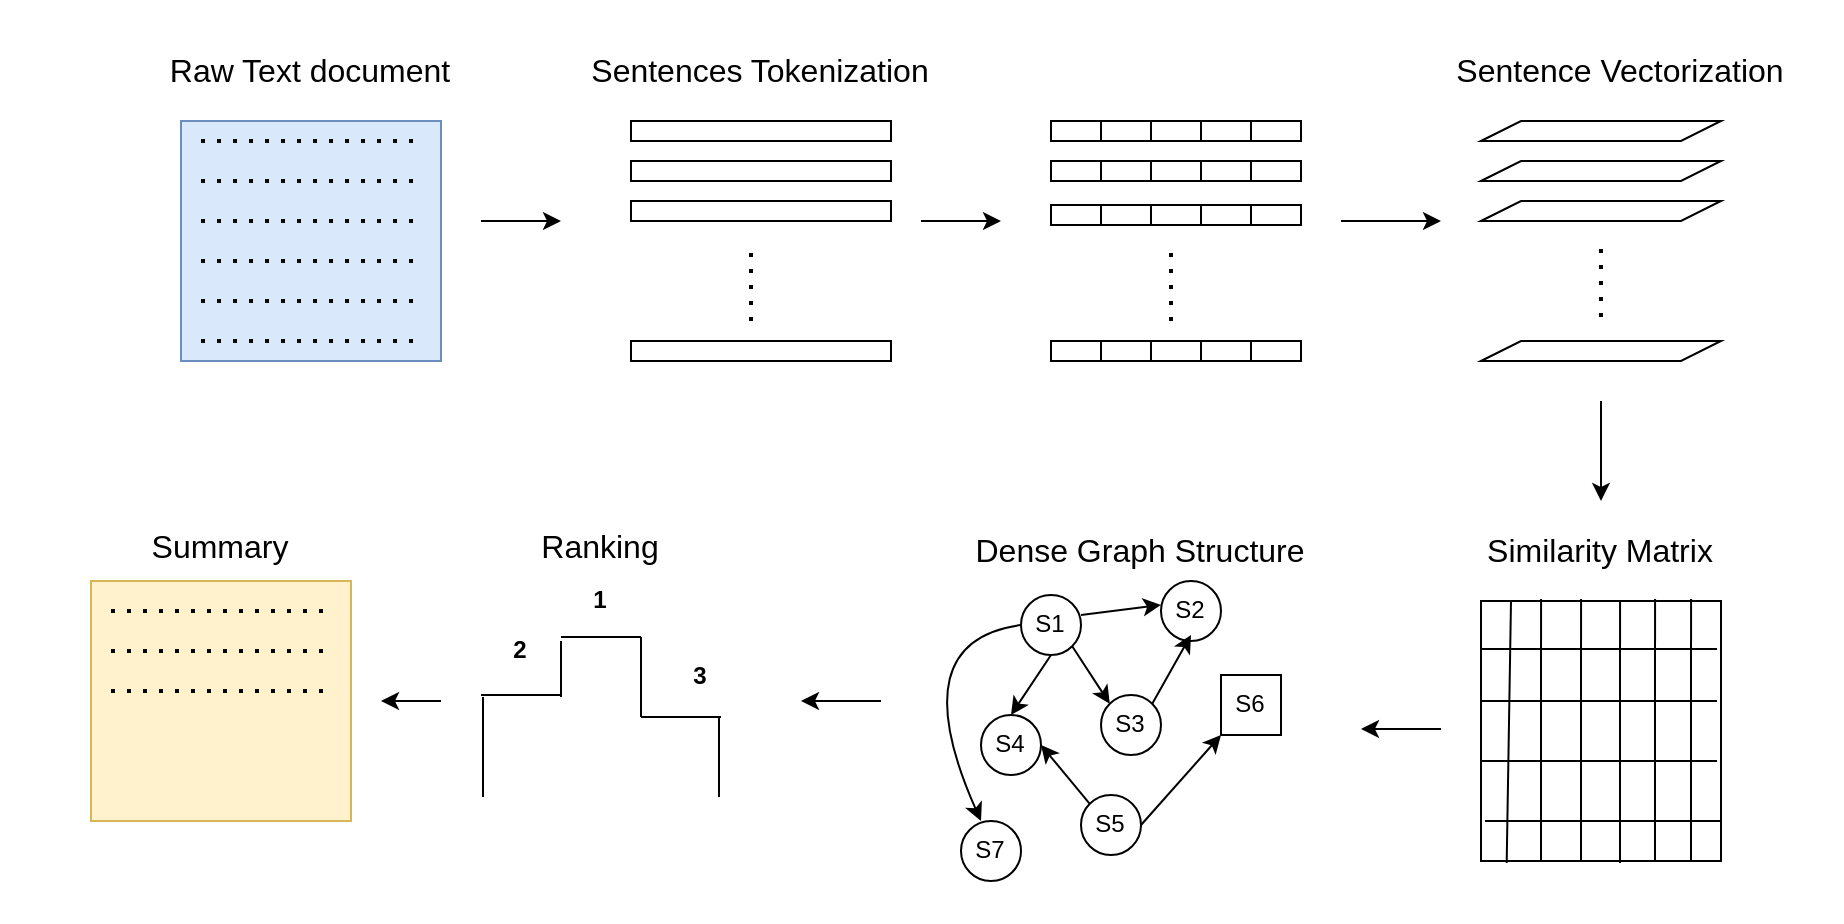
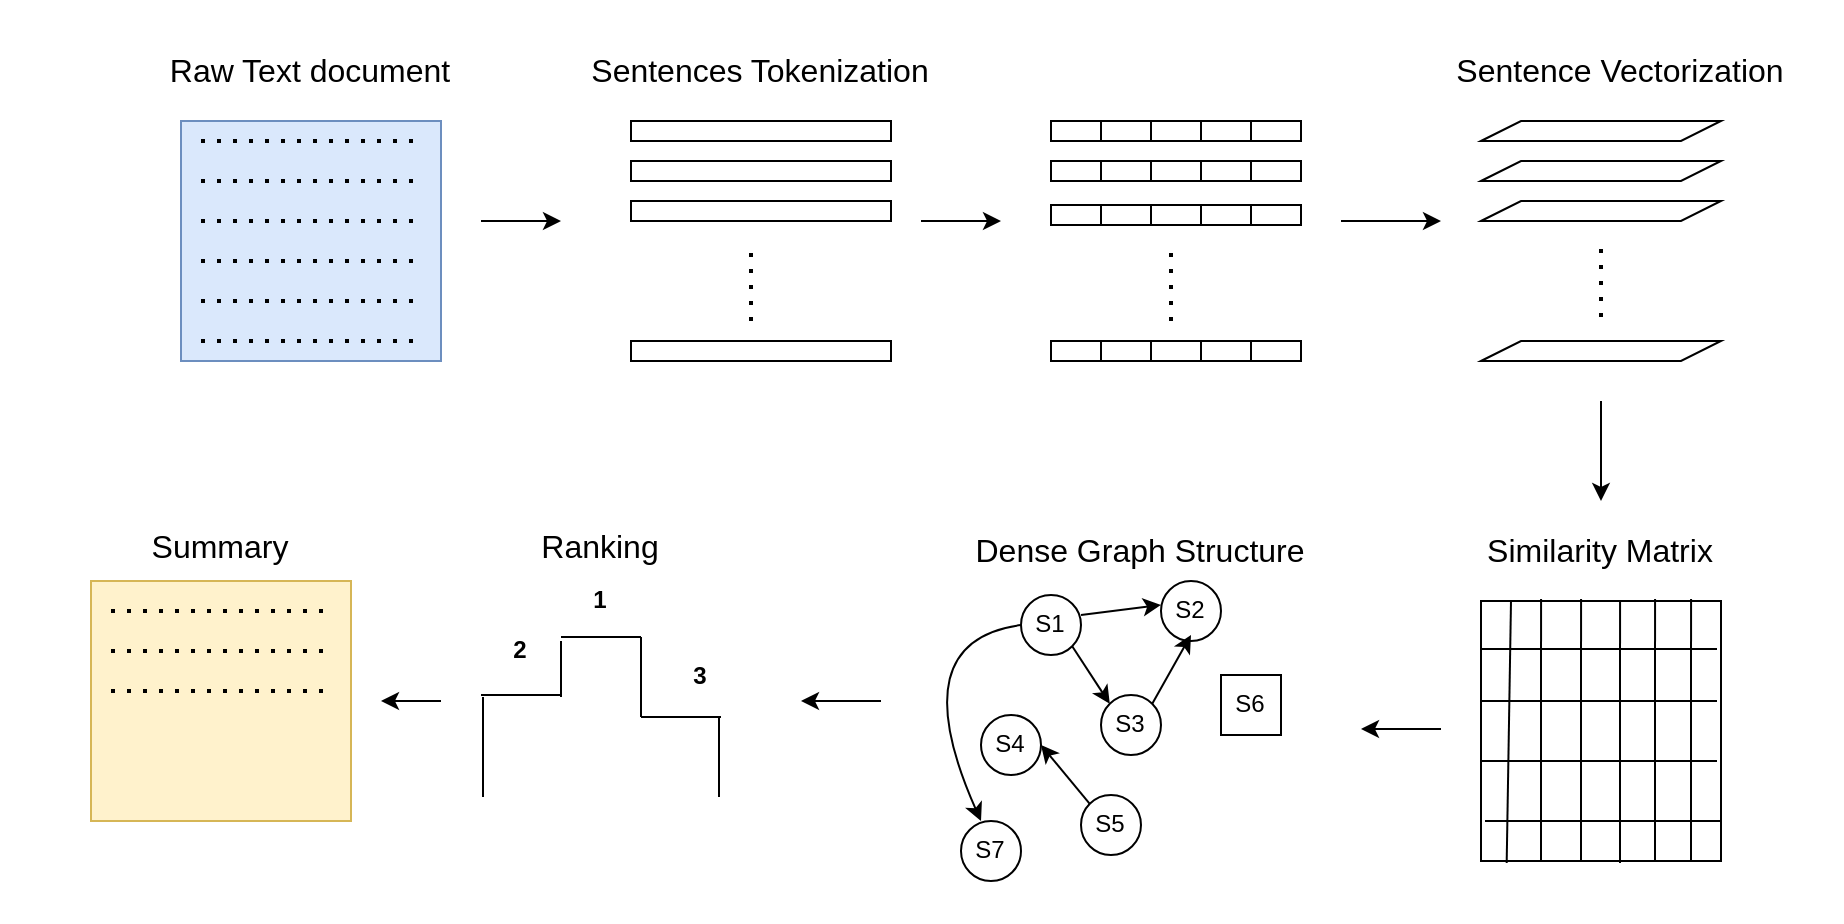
(1035, 679) -> none
(1176, 785) -> none
